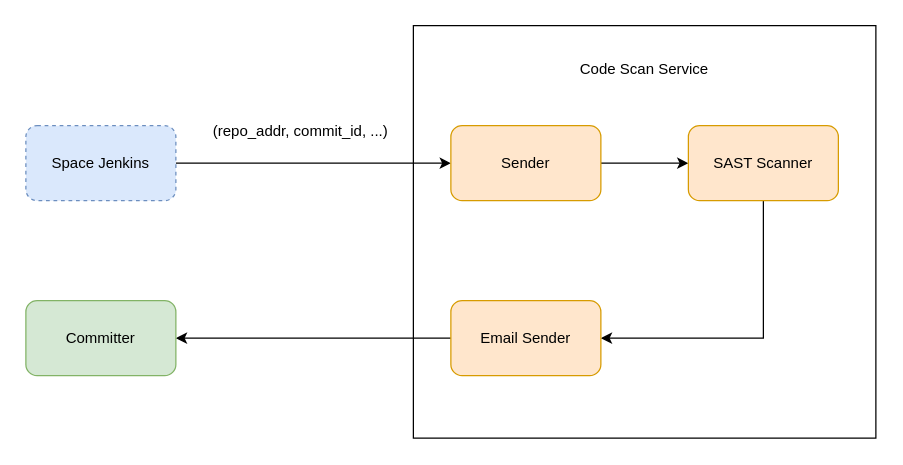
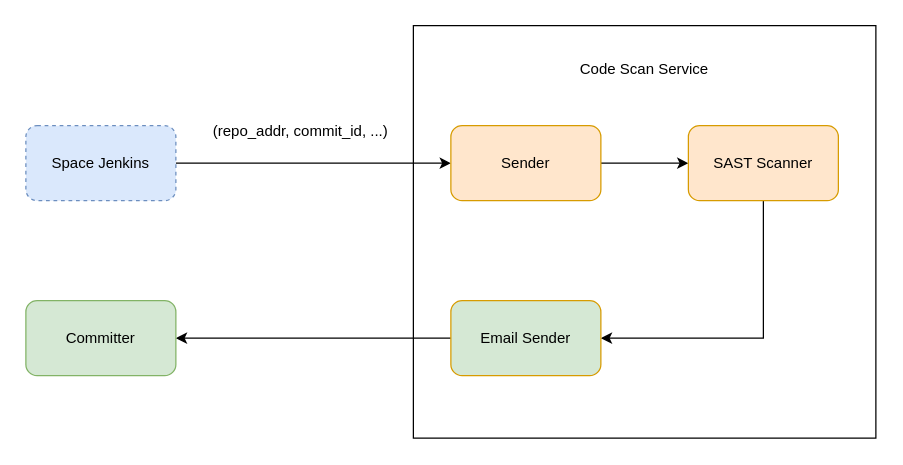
(526, 338) -> (526, 338)
